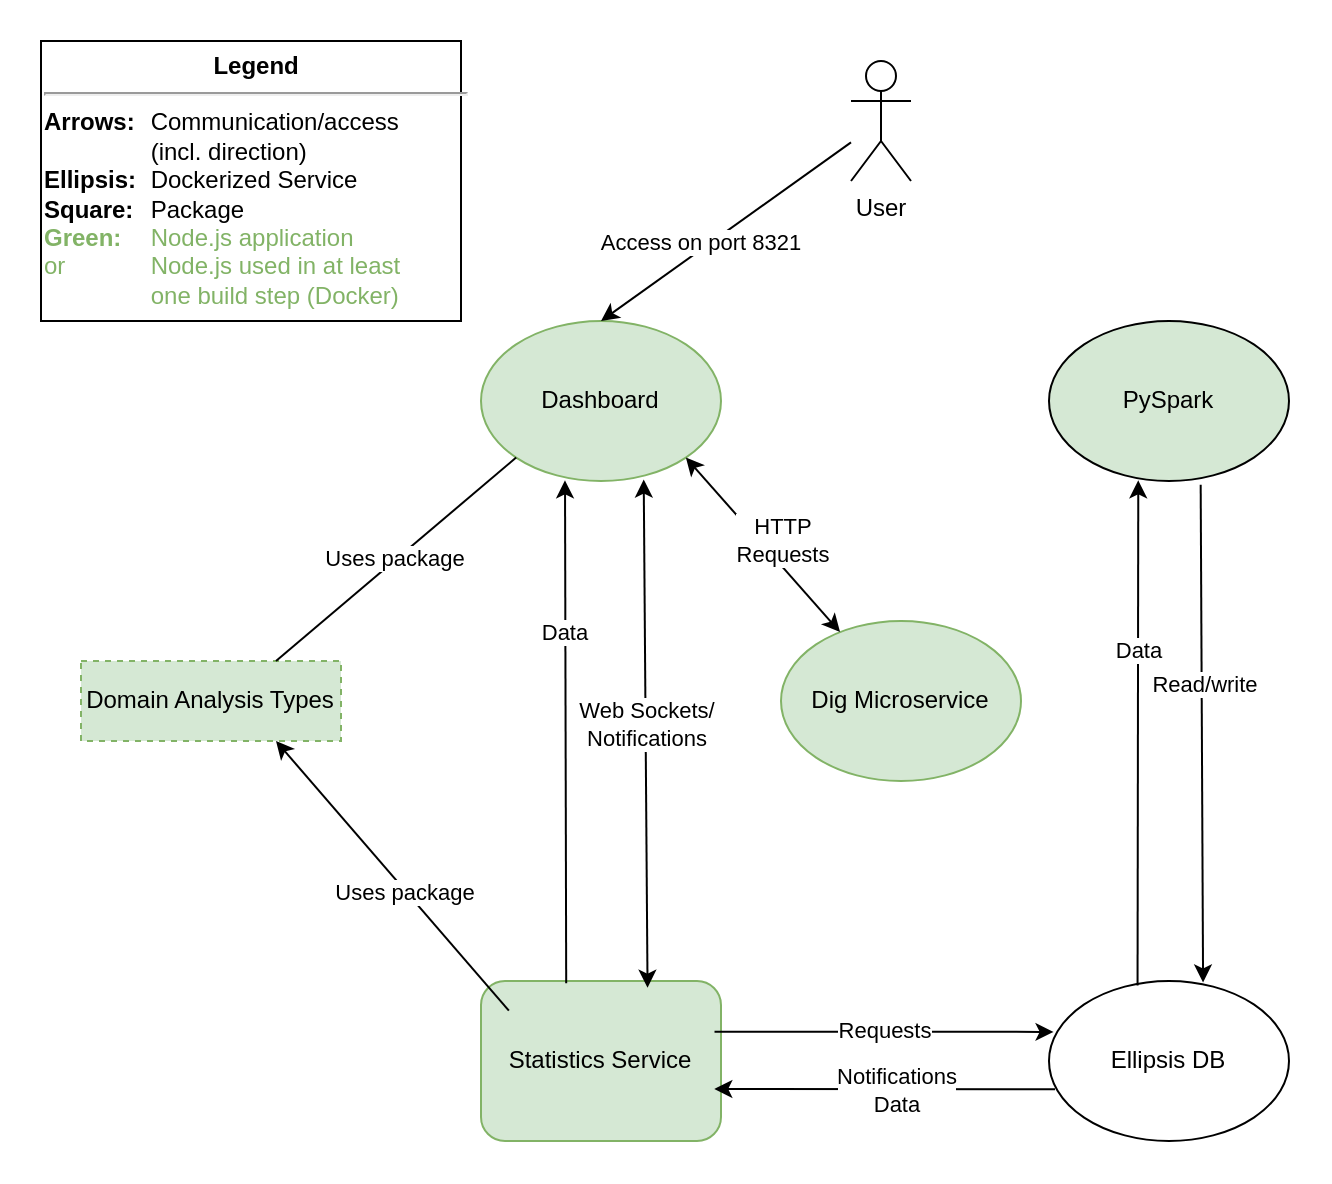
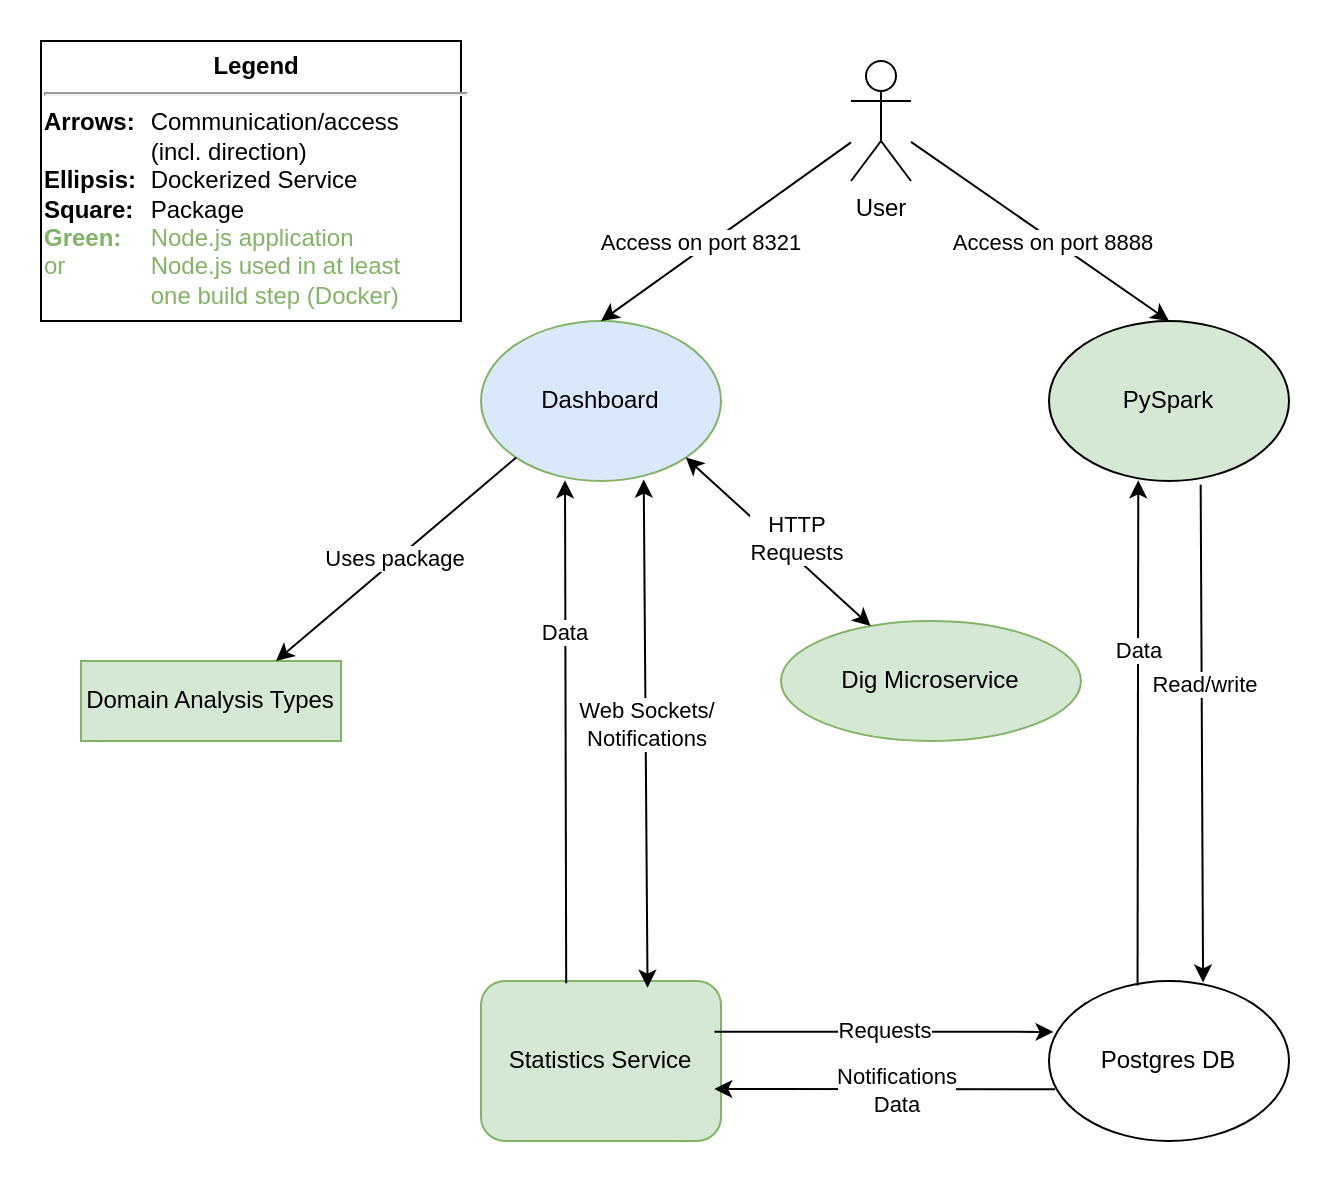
none -> (975, 186)
(601, 401) -> (601, 401)
(283, 655) -> (287, 651)
(211, 701) -> (211, 701)
(901, 701) -> (931, 681)
(397, 881) -> none
(1169, 1061) -> (1169, 1061)
